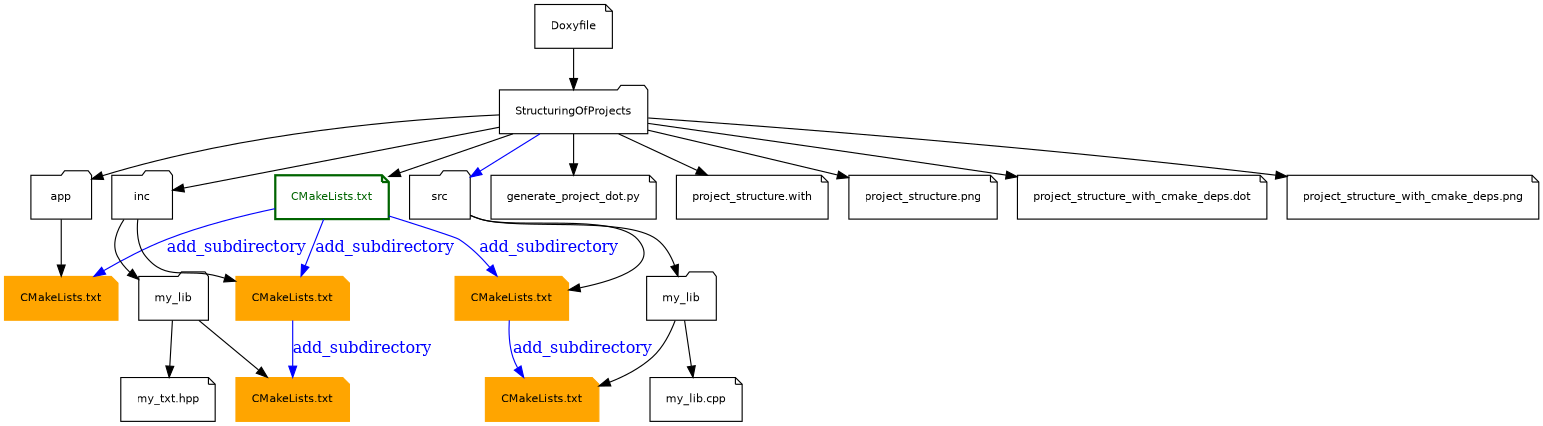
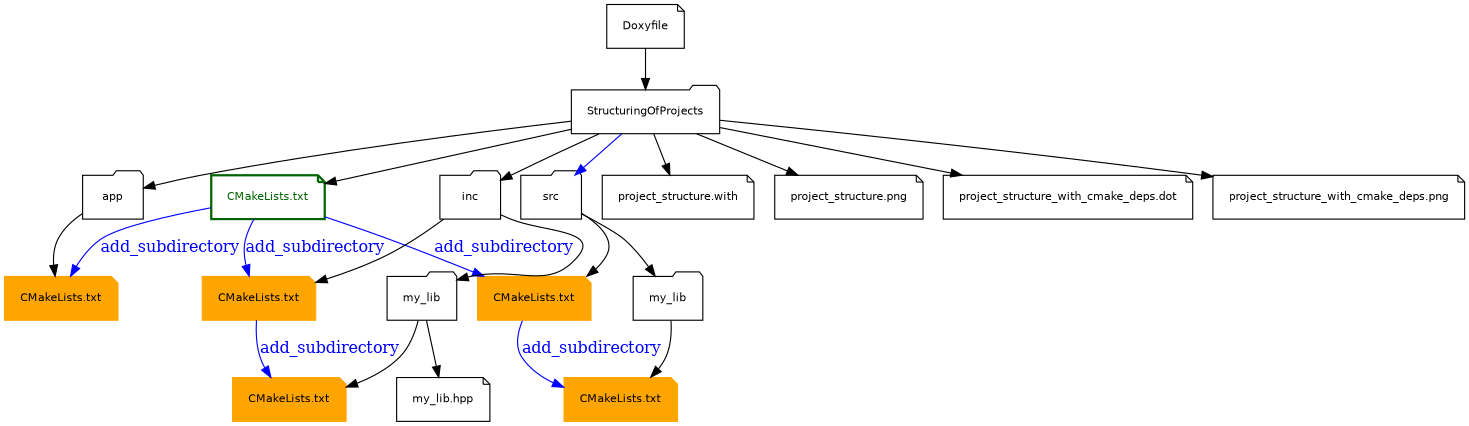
(574, 197) -> none
(168, 399) -> (443, 399)
(696, 399) -> none
